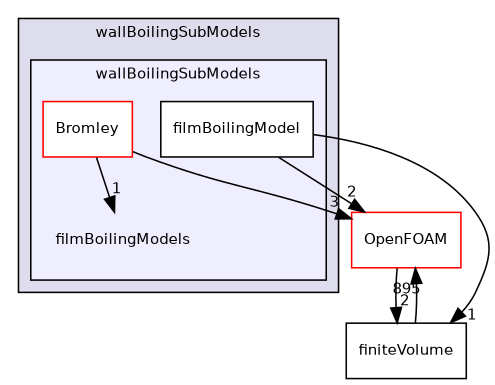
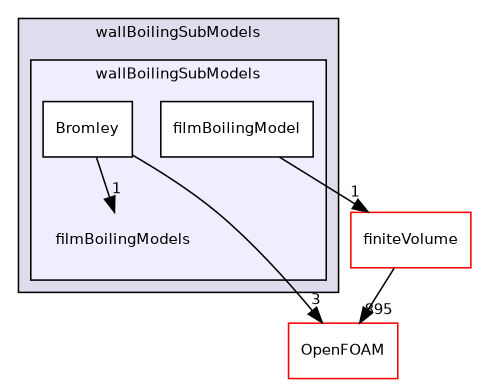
(88, 129) -> (88, 129)
(315, 180) -> none
(396, 288) -> none
(406, 351) -> (411, 240)
